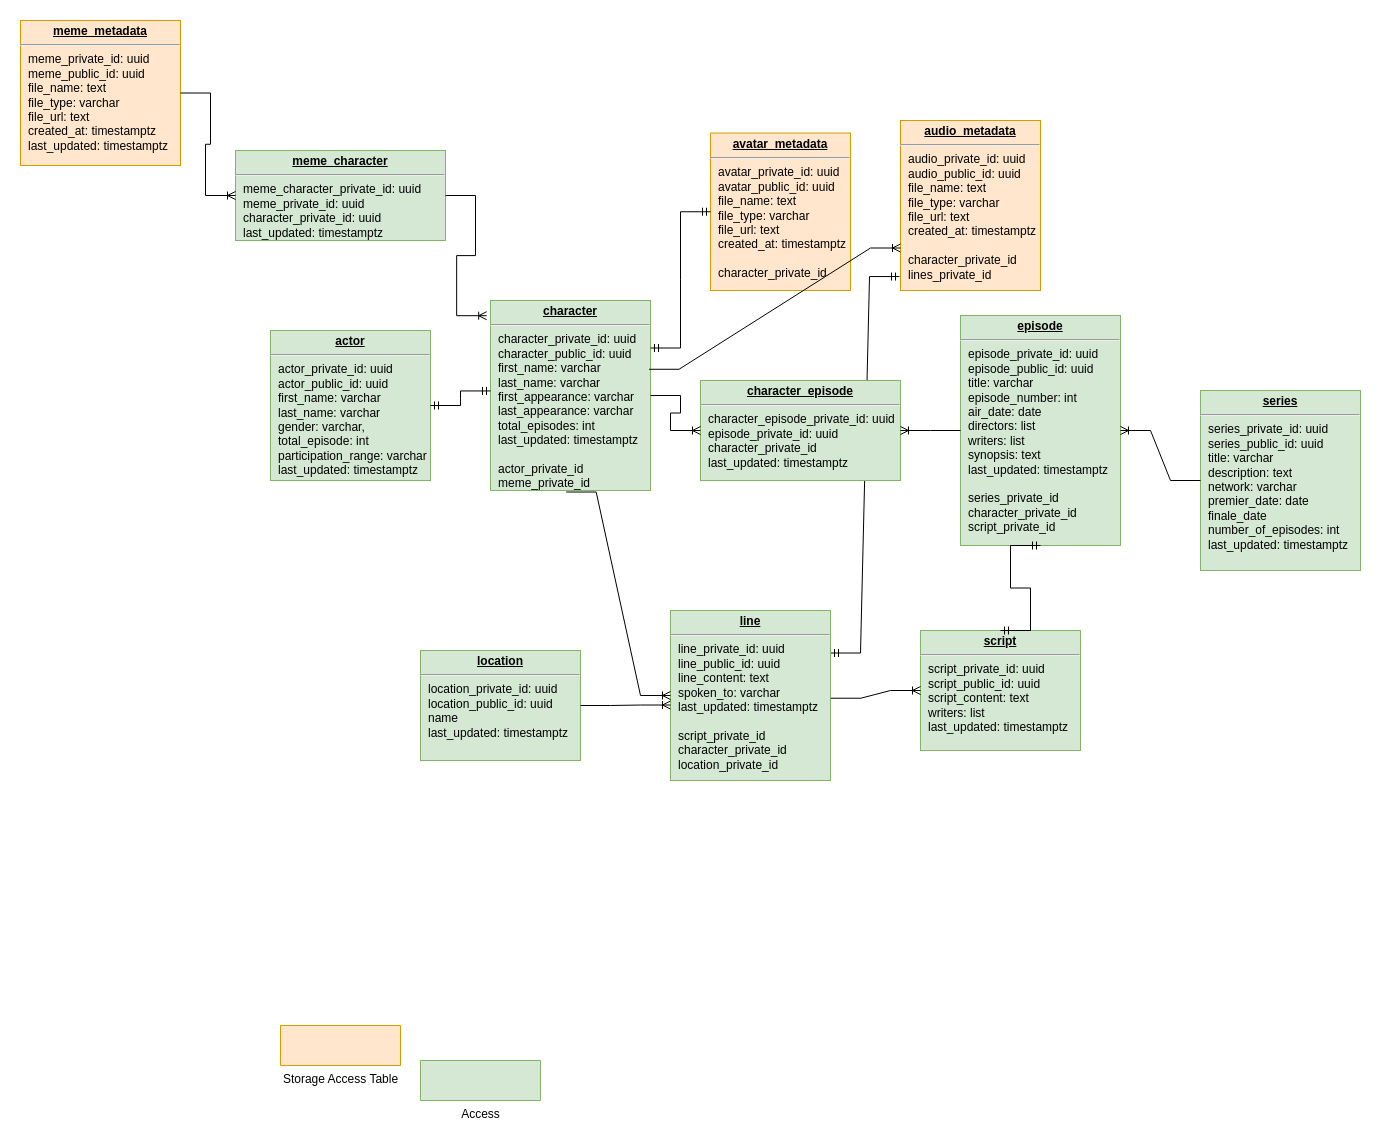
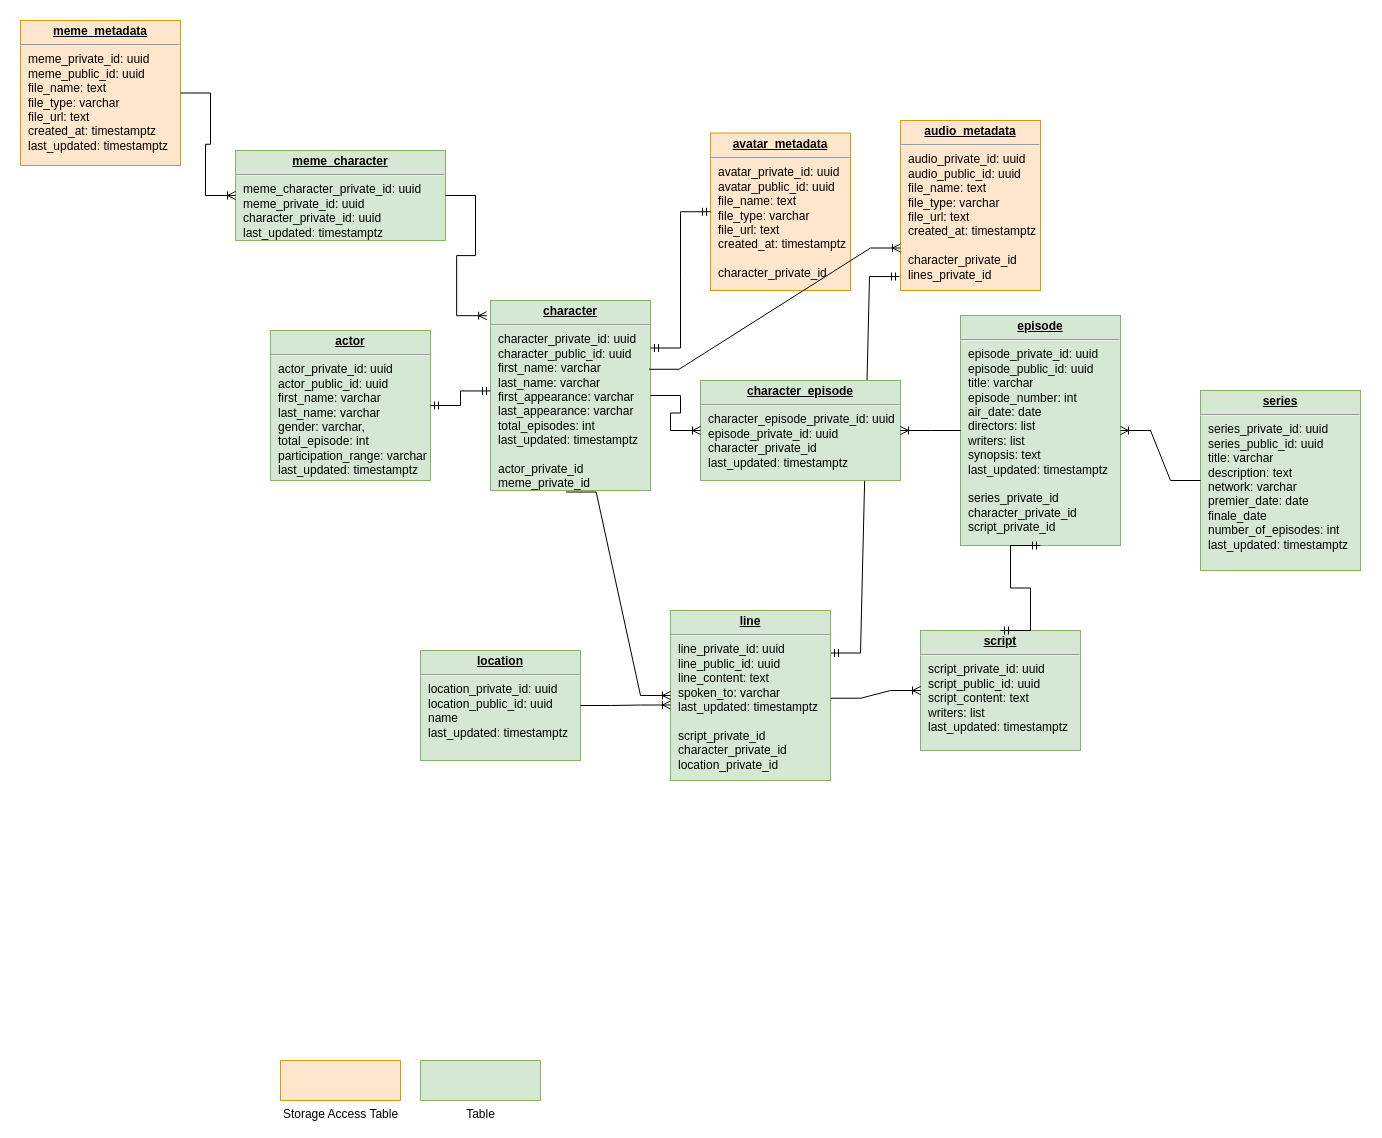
(341, 1046) -> (341, 1081)
(481, 1115) -> (481, 1115)
